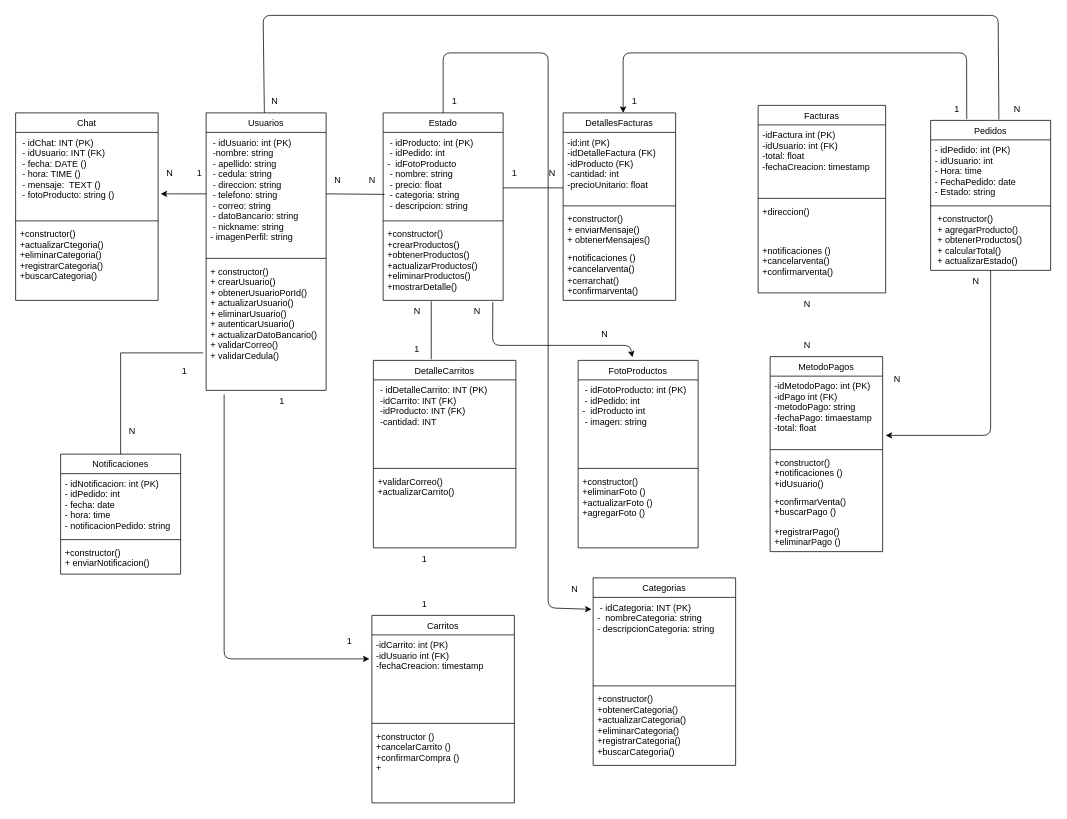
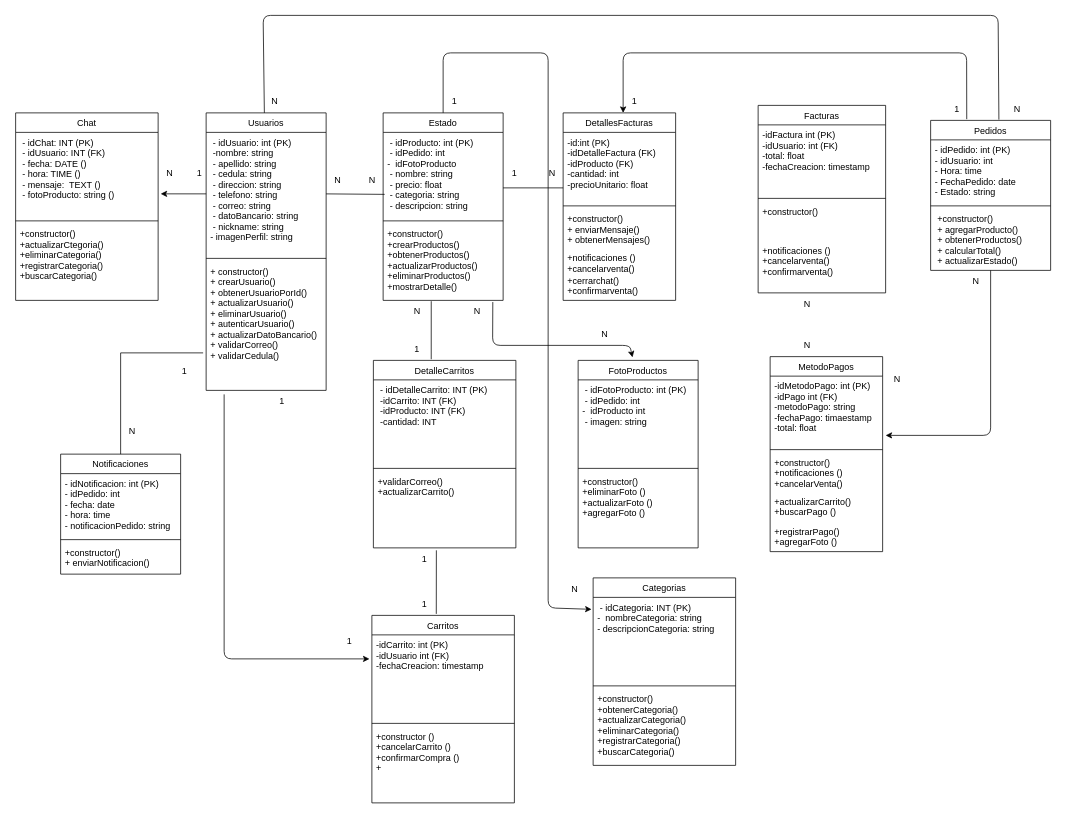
(790, 212) -> (797, 212)
(809, 463) -> (809, 463)
(816, 502) -> (821, 502)
(813, 532) -> (813, 532)
none -> (436, 582)
